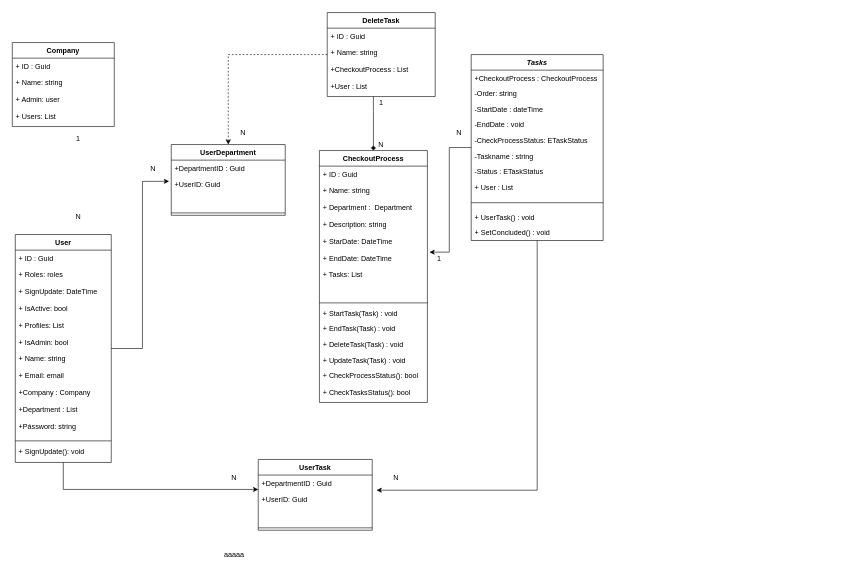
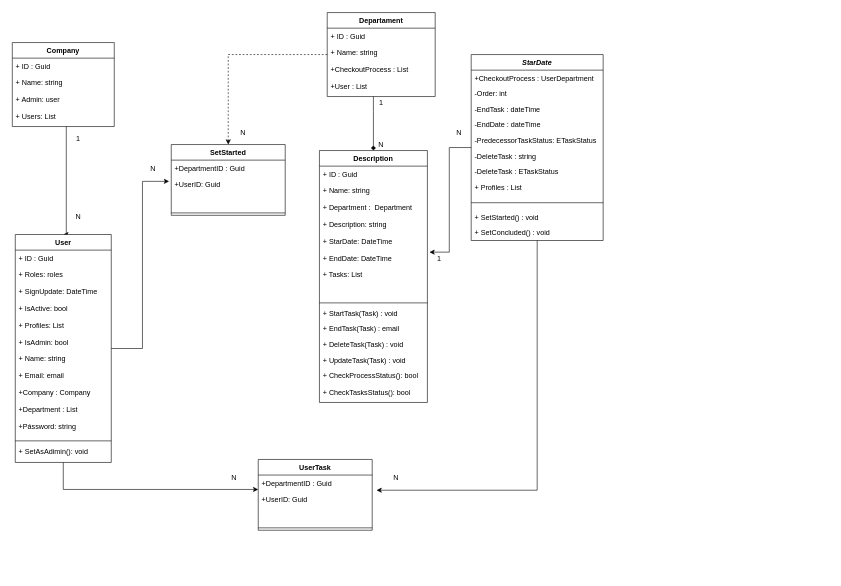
(381, 20) -> (381, 20)
(537, 62) -> (537, 62)
(540, 78) -> (538, 78)
(500, 94) -> (494, 94)
(513, 109) -> (509, 109)
(501, 125) -> (509, 125)
(537, 140) -> (543, 140)
(228, 152) -> (228, 152)
(507, 156) -> (510, 156)
(373, 158) -> (373, 158)
(514, 172) -> (521, 172)
none -> (66, 181)
(496, 187) -> (502, 187)
(508, 217) -> (512, 217)
(362, 329) -> (364, 329)
(54, 451) -> (55, 451)
(234, 555) -> none
